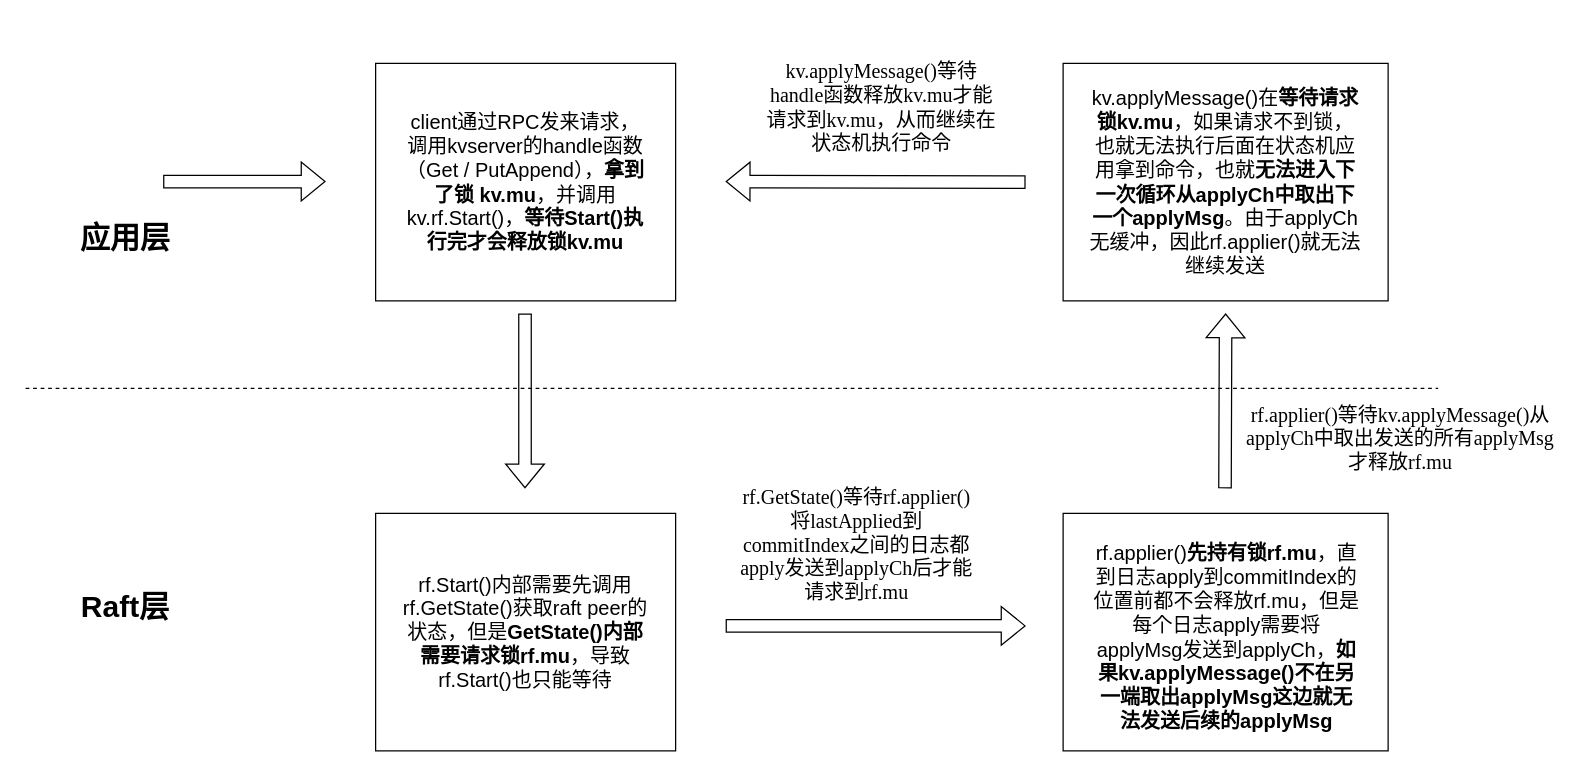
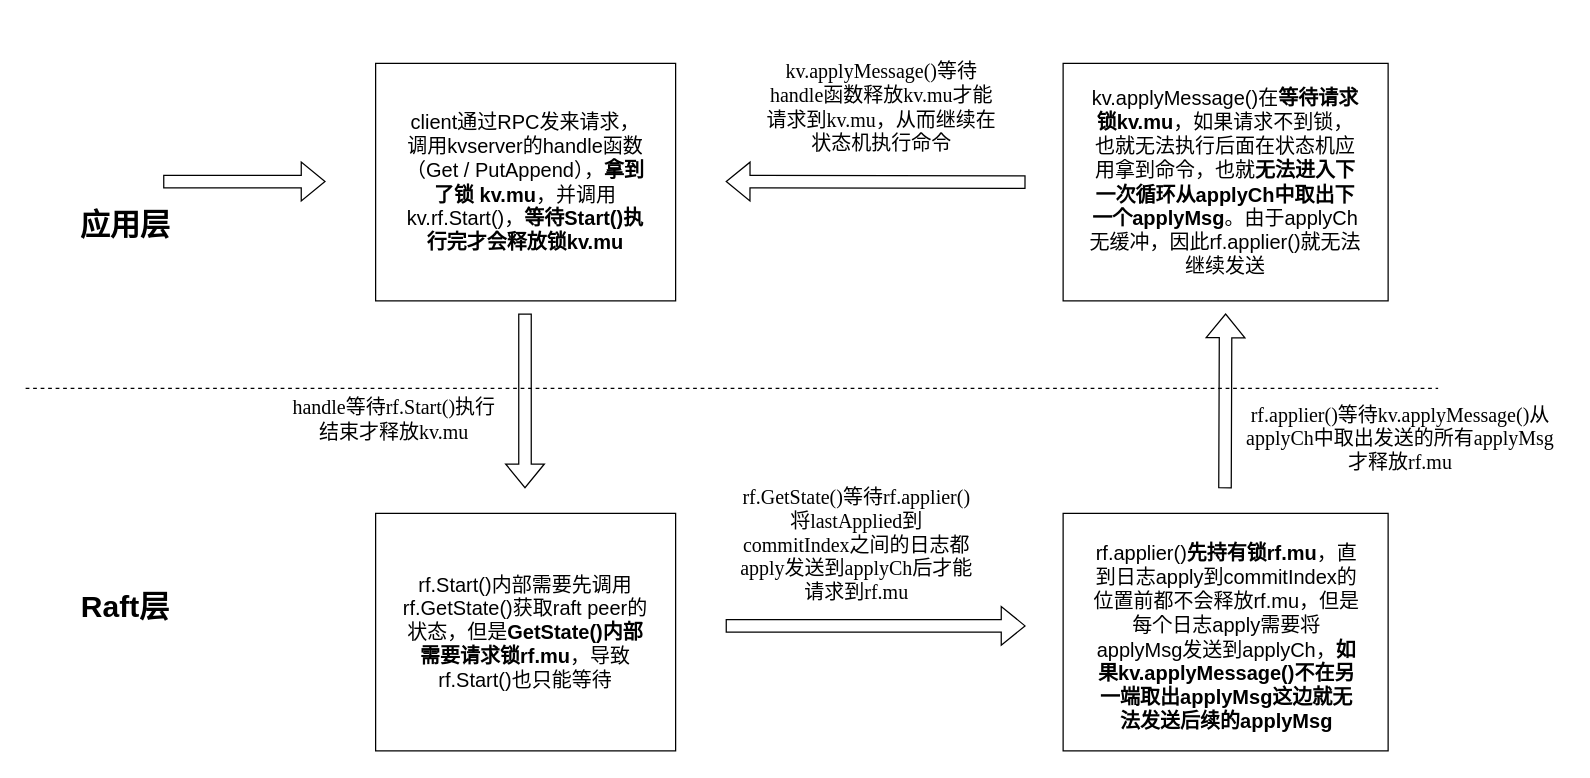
(126, 238) -> (126, 226)
none -> (394, 419)
